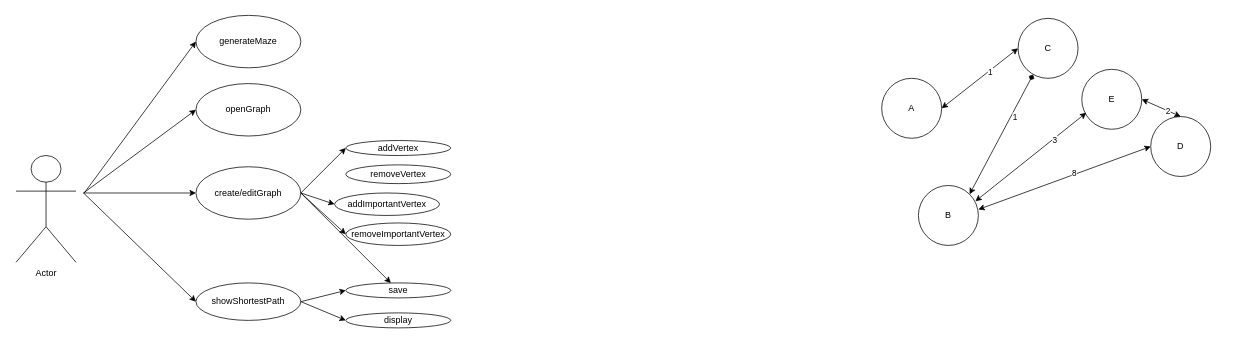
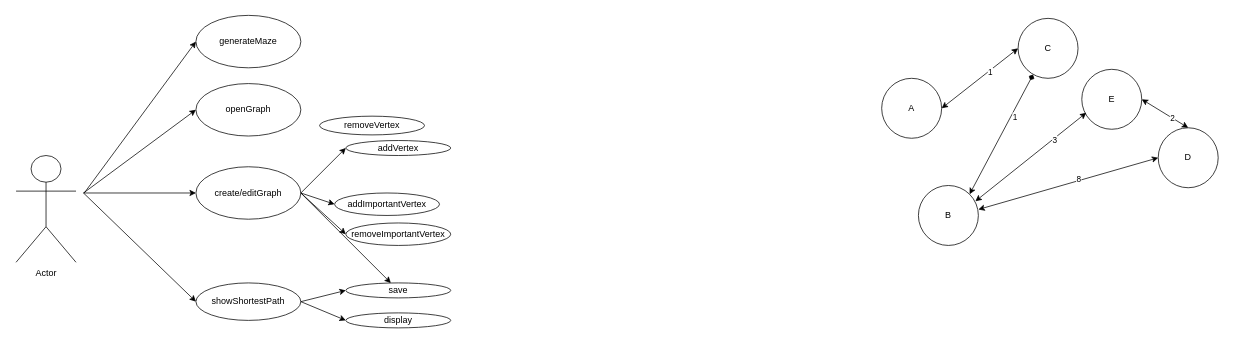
(1181, 147) -> (1188, 158)
(398, 174) -> (372, 126)
